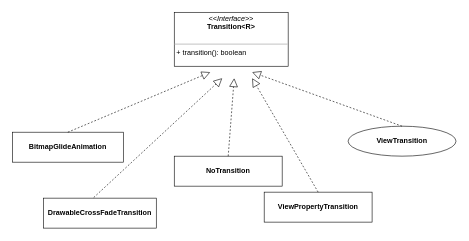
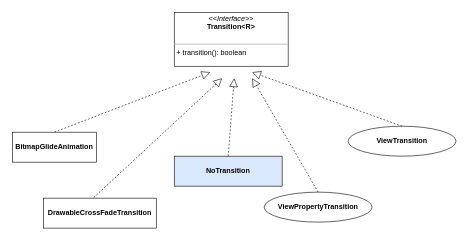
(68, 147) -> (54, 147)
(228, 171) -> (228, 171)
(318, 207) -> (318, 207)
